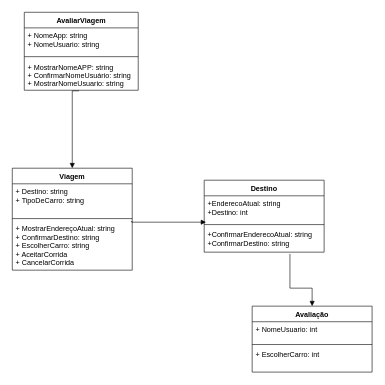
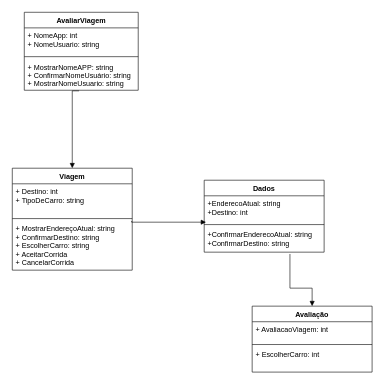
(58, 36) -> (52, 36)
(264, 188) -> (264, 188)
(45, 192) -> (39, 192)
(287, 330) -> (293, 330)
